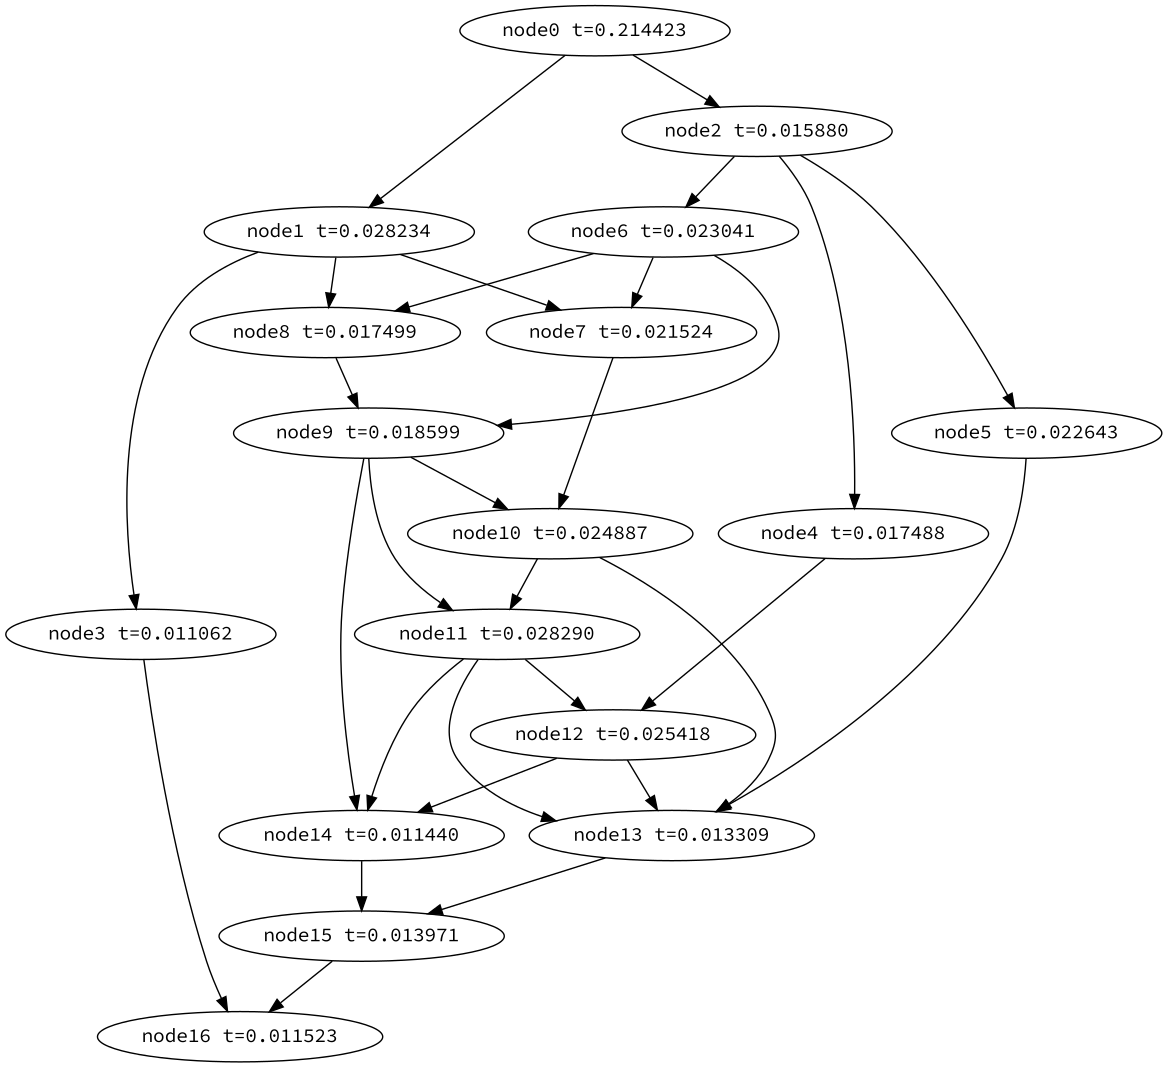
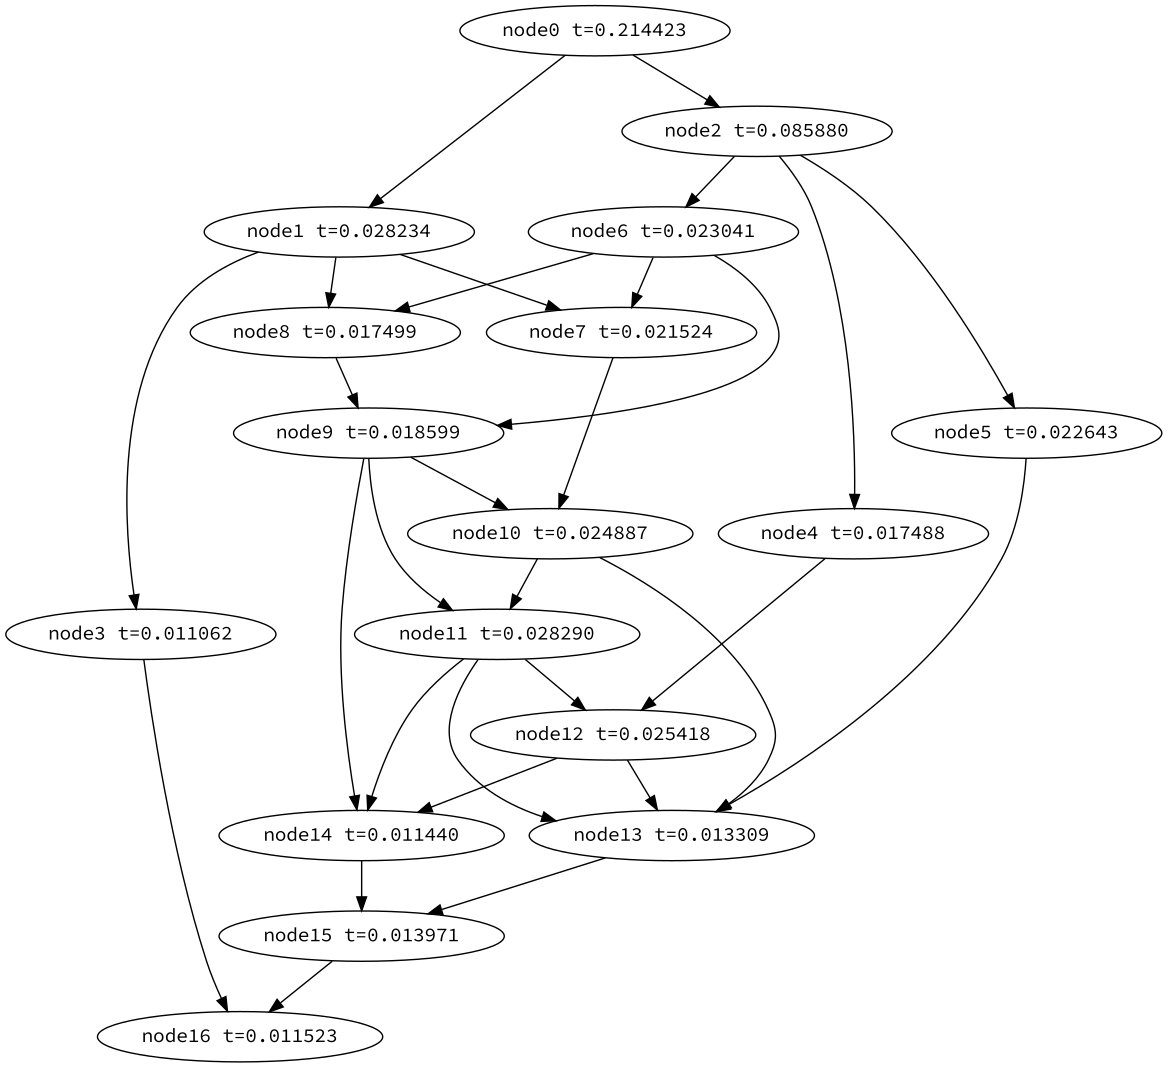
(757, 131) -> (757, 131)
